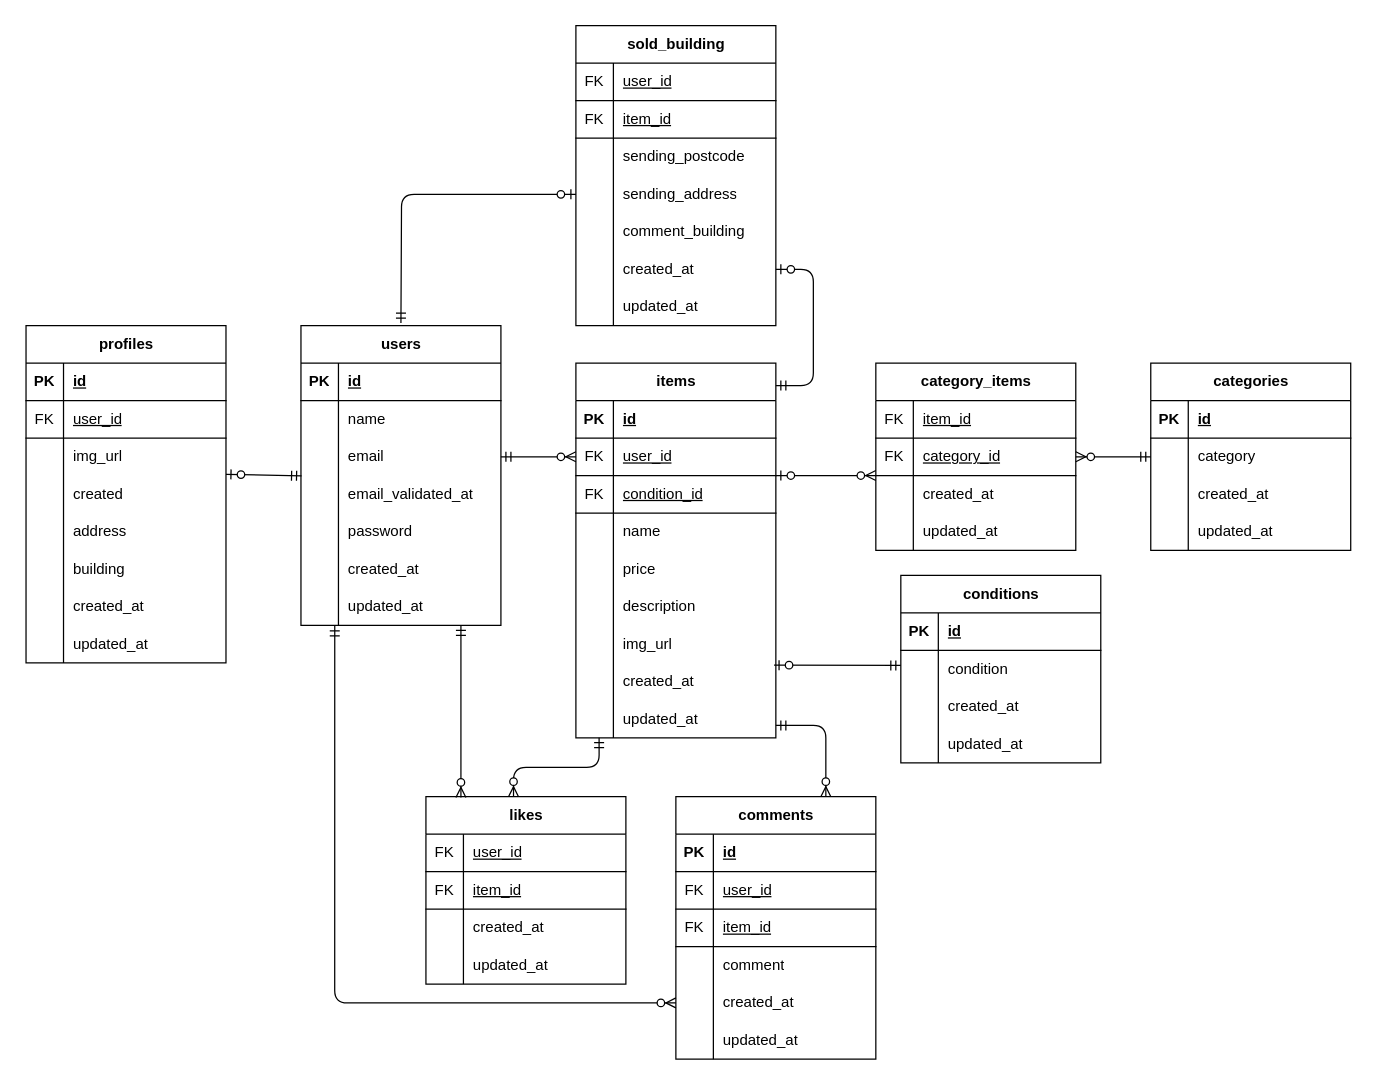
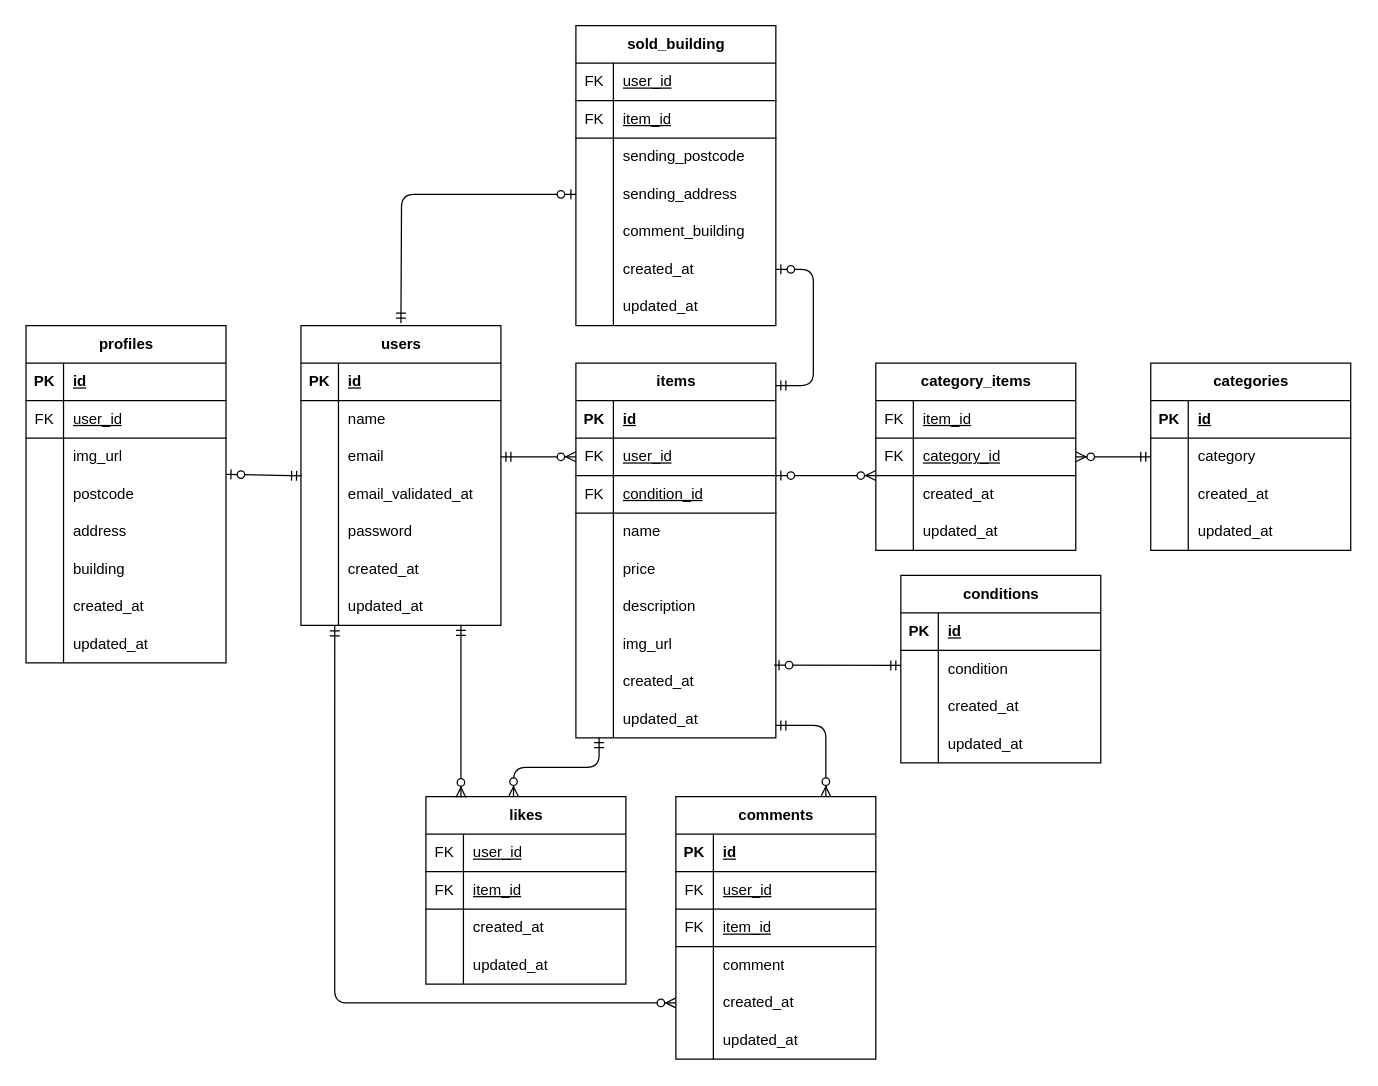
(103, 494) -> (107, 494)
